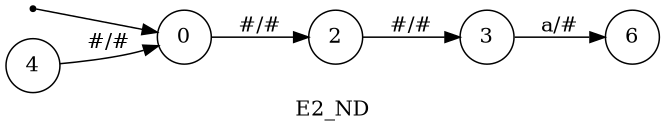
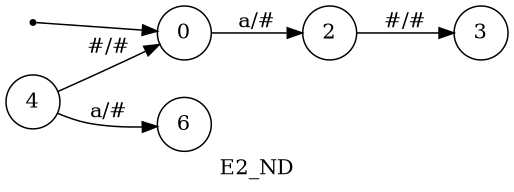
(260, 26) -> (257, 22)
(552, 37) -> (99, 125)
